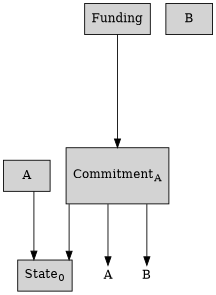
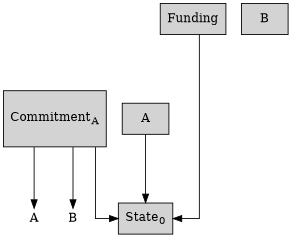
(117, 87) -> (199, 135)
